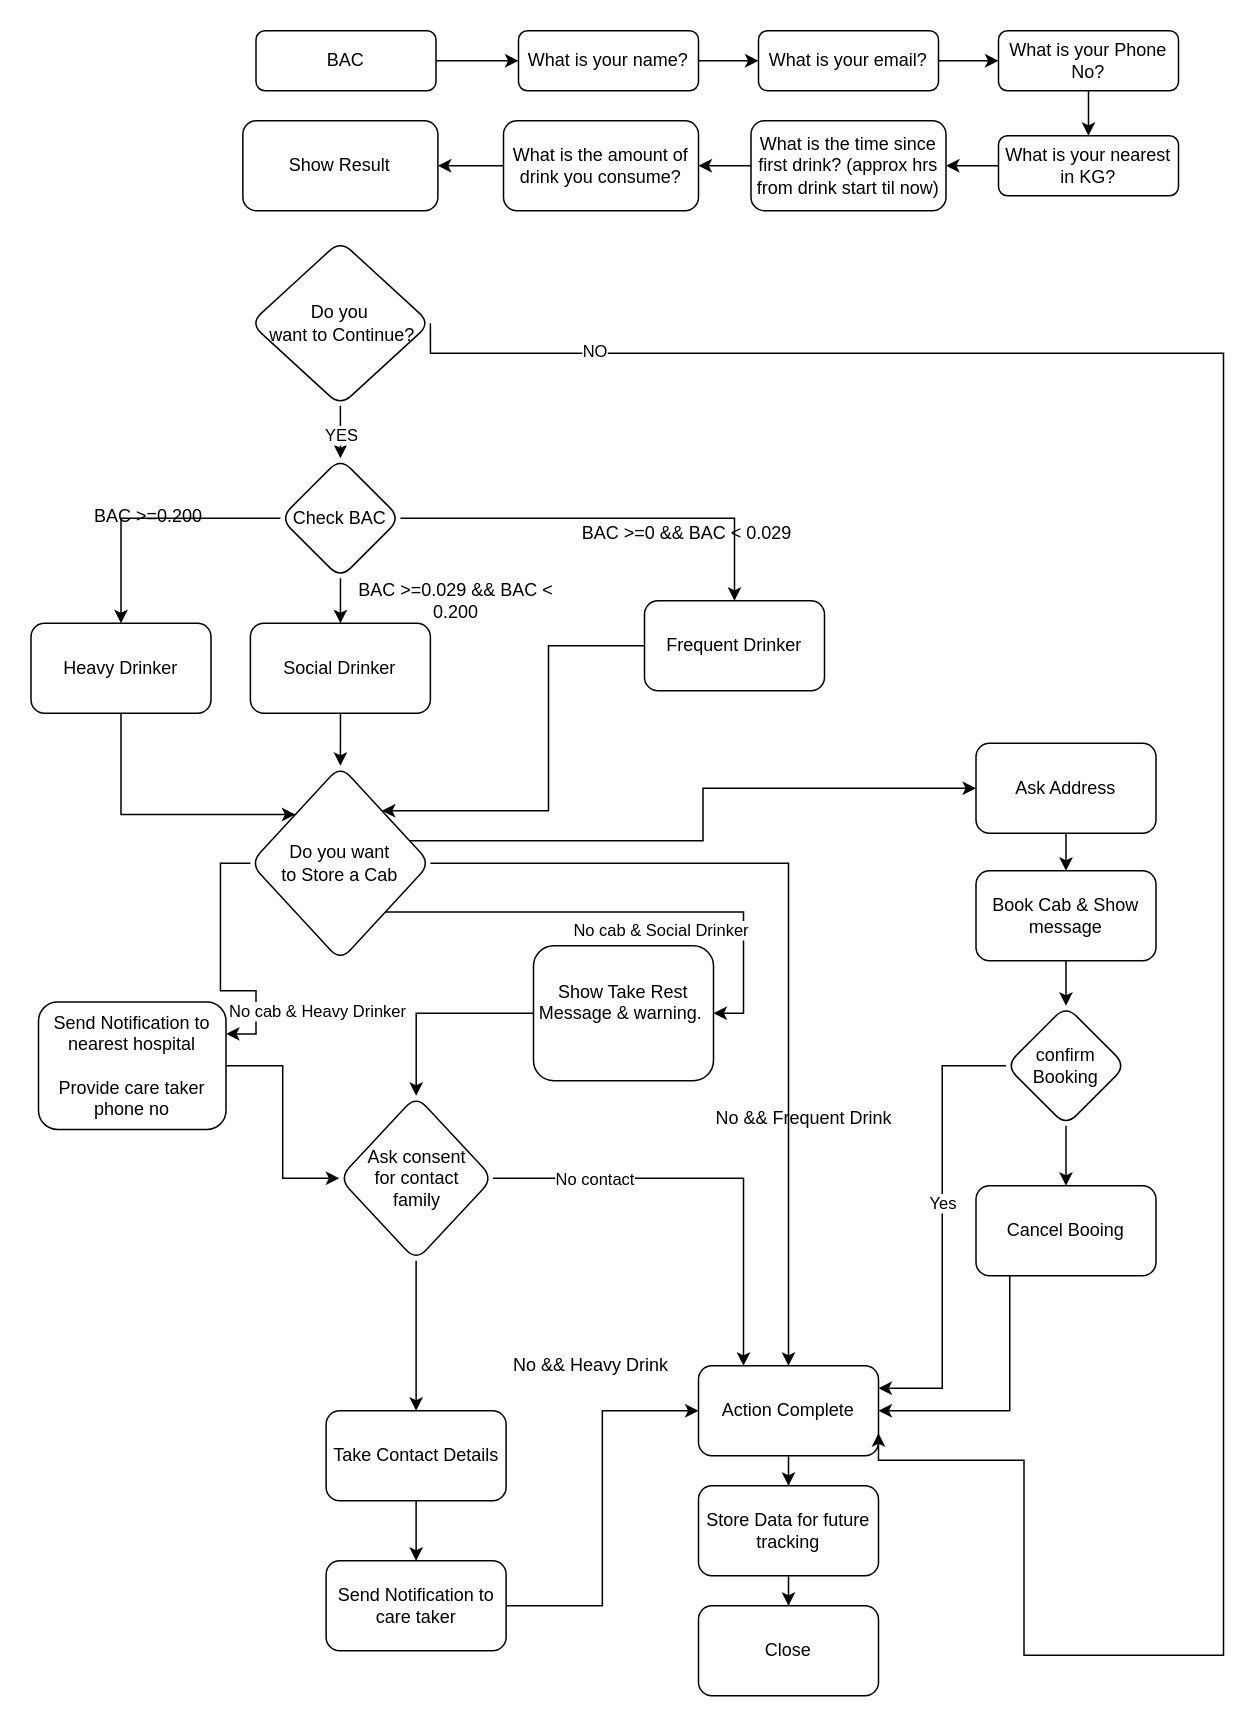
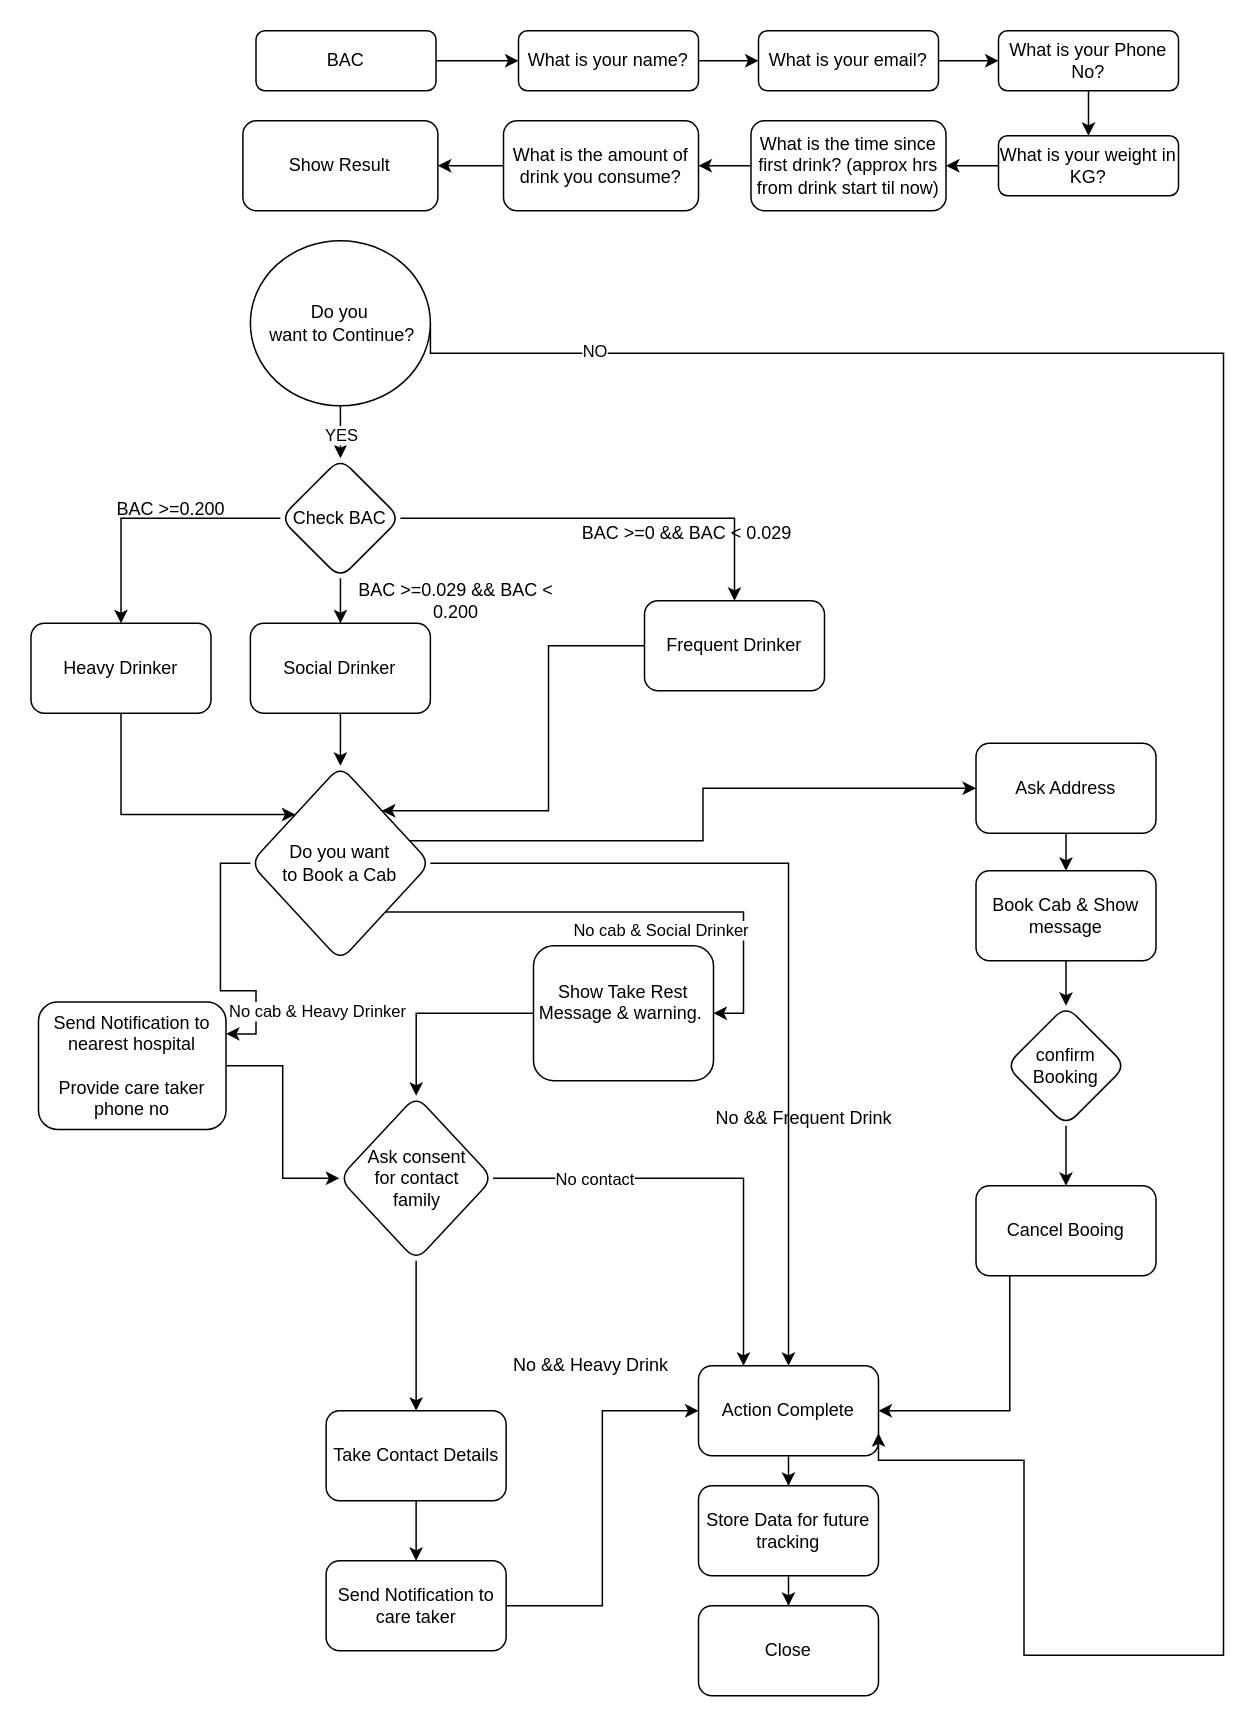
(1088, 166) -> (1088, 166)
(340, 323) -> (340, 323)
(149, 517) -> (171, 509)
(340, 863) -> (340, 863)
(942, 1222) -> none
